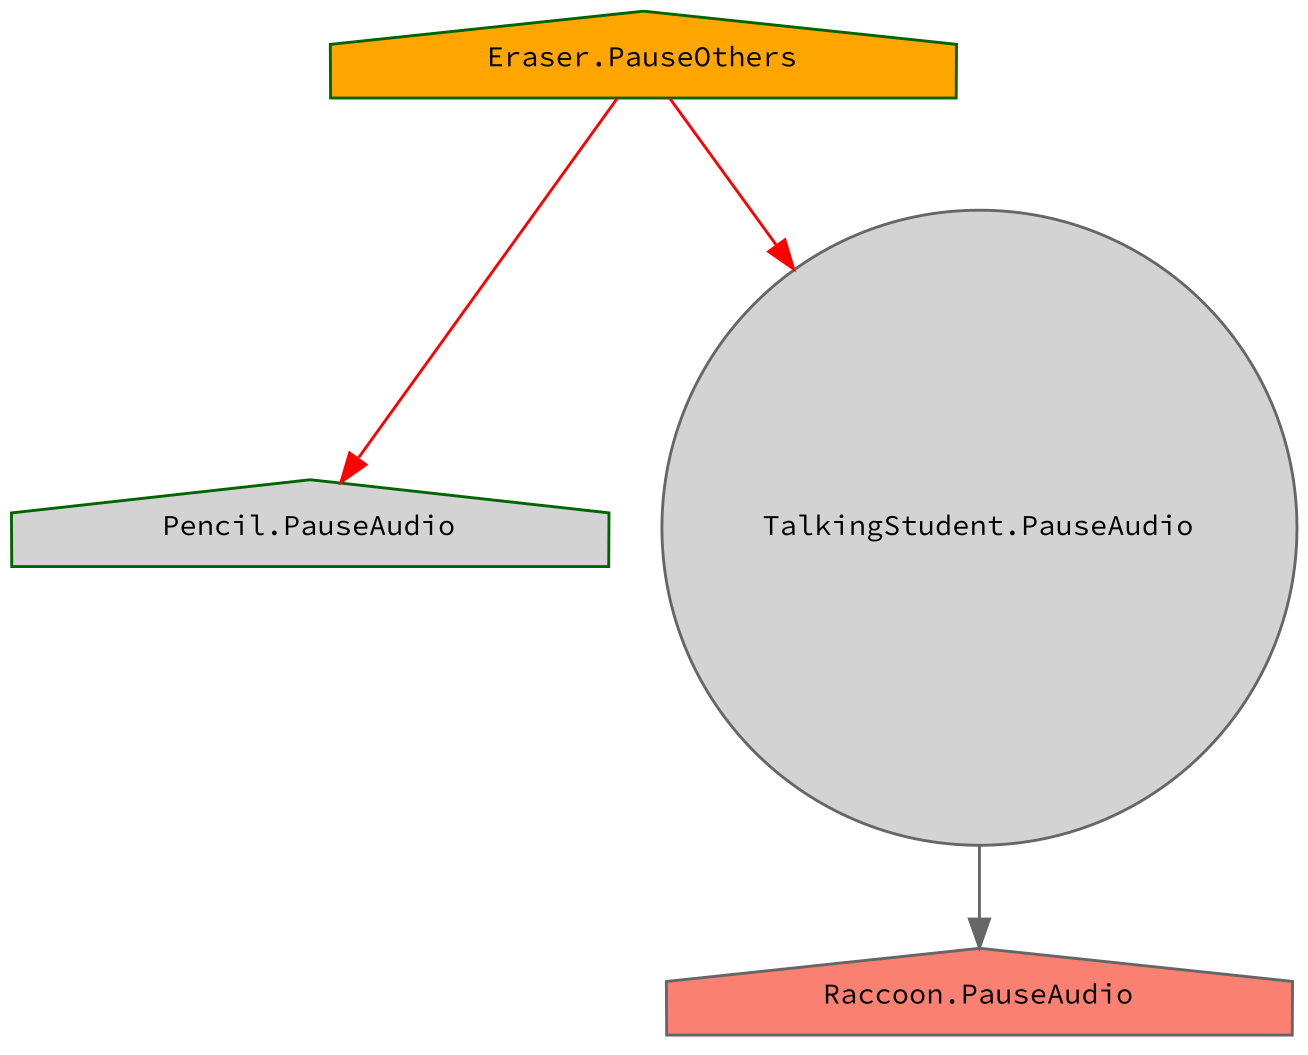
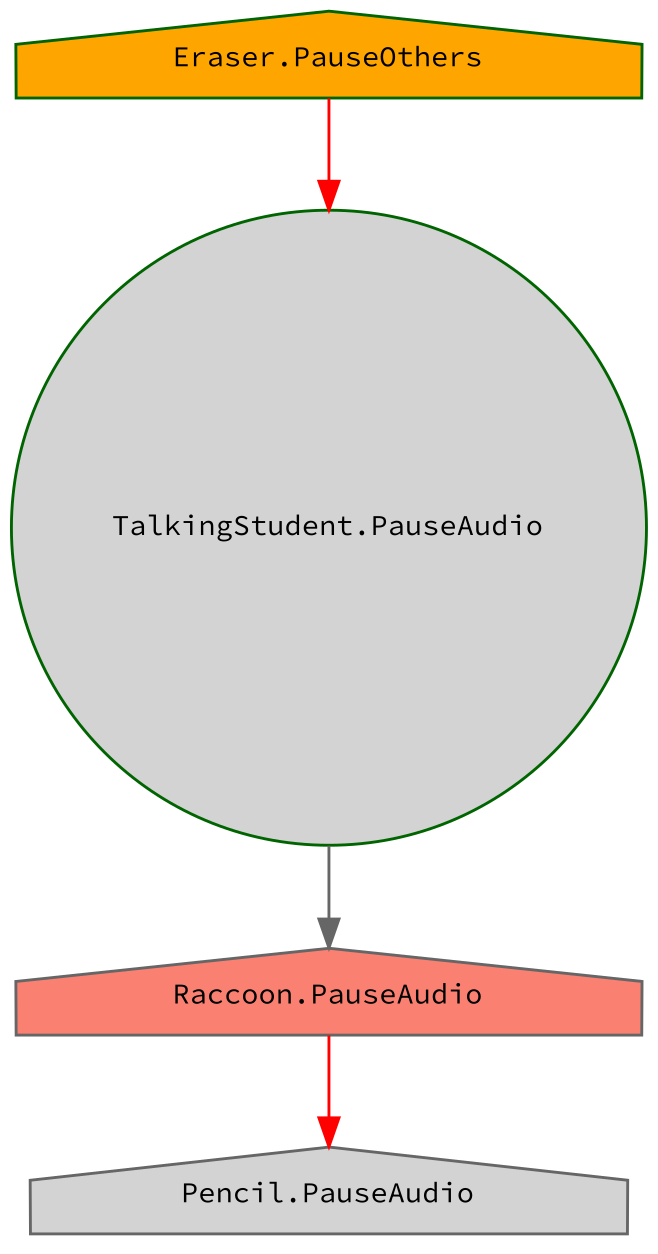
(488, 278) -> (329, 1076)
(310, 528) -> (329, 1195)
(979, 528) -> (329, 528)
